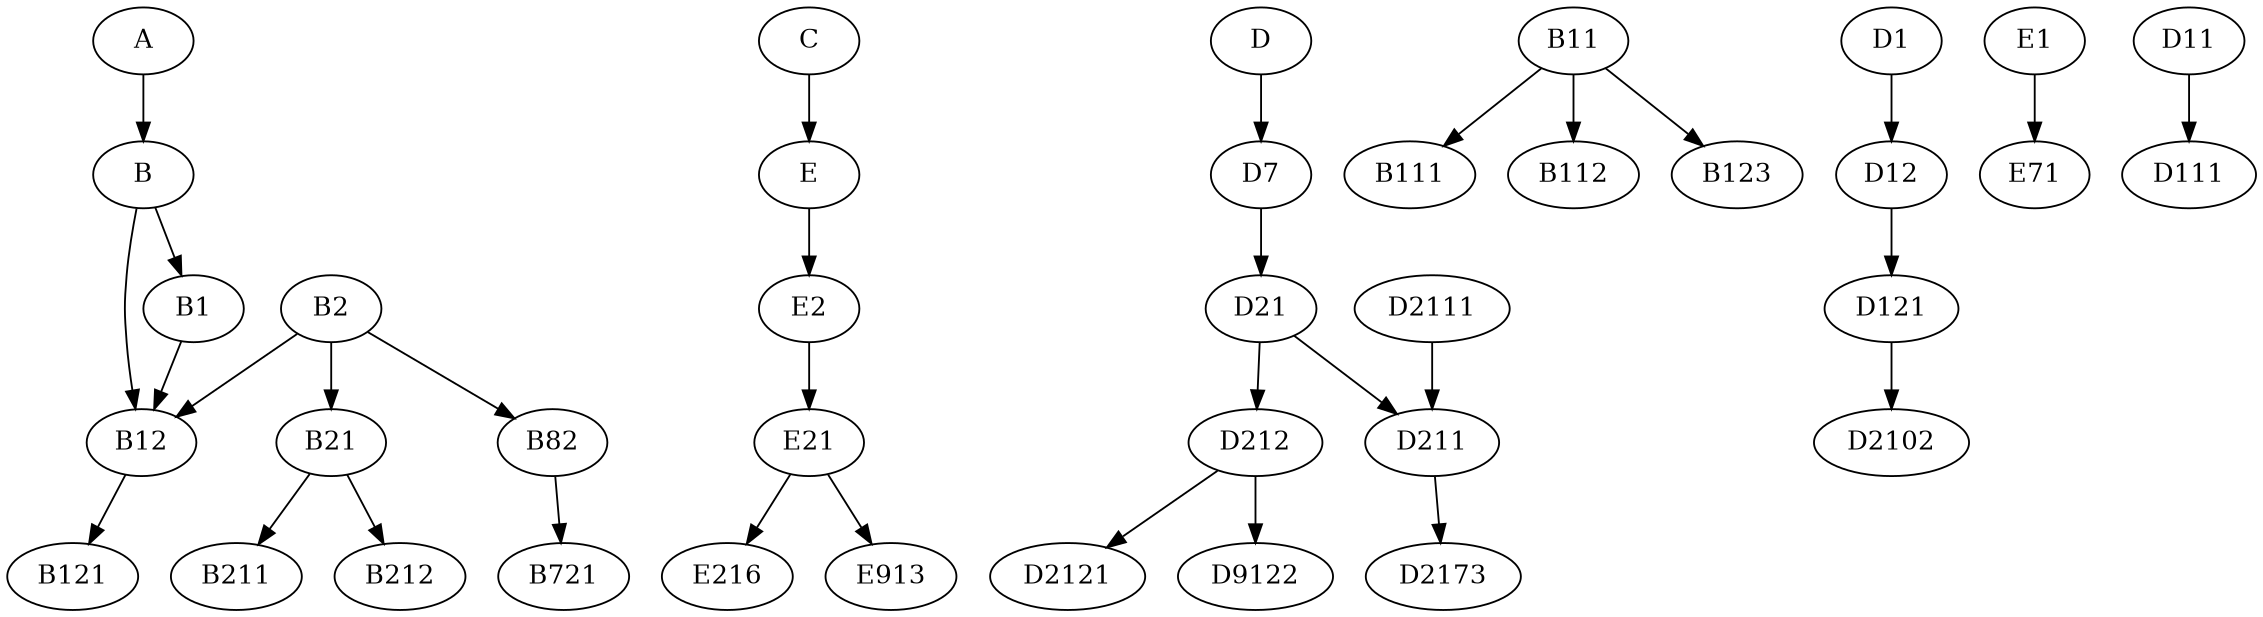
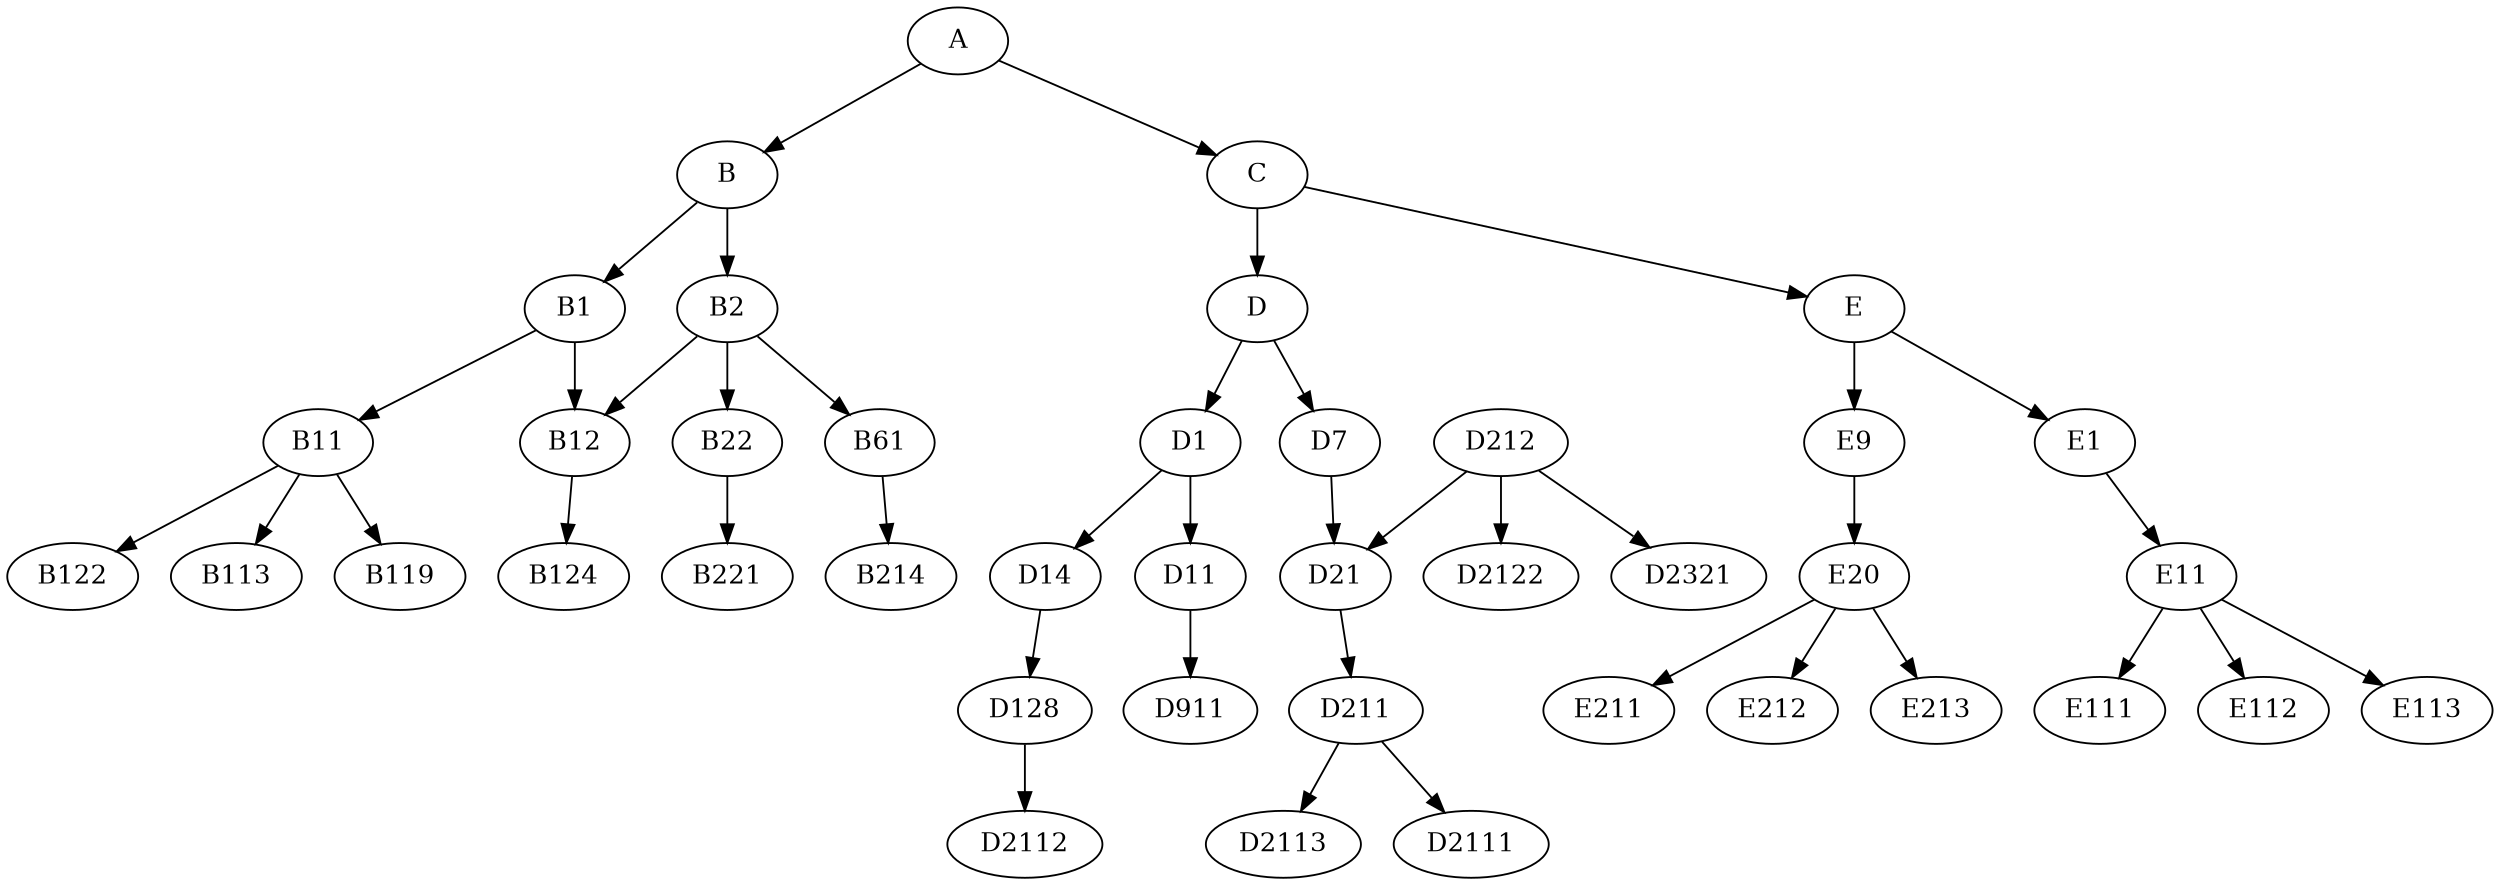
none -> (1099, 104)
(1410, 175) -> (400, 577)
(1574, 175) -> (73, 577)
(1737, 175) -> (236, 577)
(1892, 175) -> (1045, 577)
(2035, 175) -> (2182, 577)
(2189, 175) -> (1190, 710)
none -> (1257, 233)
(125, 299) -> (727, 233)
(809, 309) -> (1854, 443)
(1892, 309) -> (1025, 710)
none -> (1228, 367)
(1259, 367) -> (1425, 504)
(1432, 367) -> (1407, 770)
none -> (456, 371)
none -> (1961, 371)
(331, 443) -> (880, 443)
(553, 443) -> (727, 443)
(809, 443) -> (1854, 577)
(1892, 443) -> (1025, 844)
none -> (1190, 500)
(73, 577) -> (564, 577)
(236, 577) -> none
(400, 577) -> (891, 577)
(564, 577) -> (727, 577)
(727, 577) -> (1609, 710)
(891, 577) -> (1936, 710)
(1068, 577) -> (1689, 577)
(1255, 577) -> (1501, 577)
(1443, 577) -> (1283, 844)
none -> (1773, 710)
none -> (2100, 710)
none -> (2263, 710)
none -> (2427, 710)
